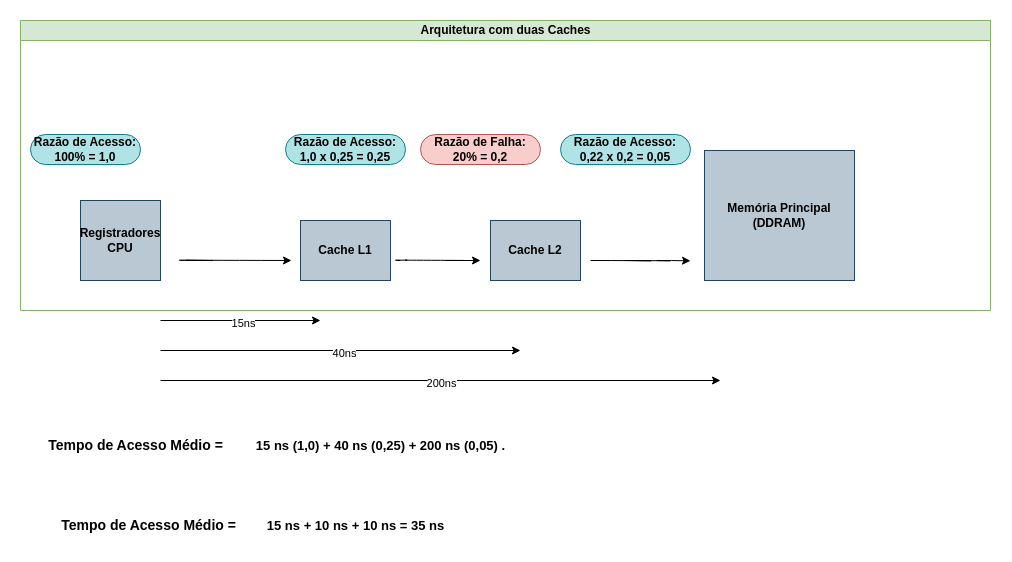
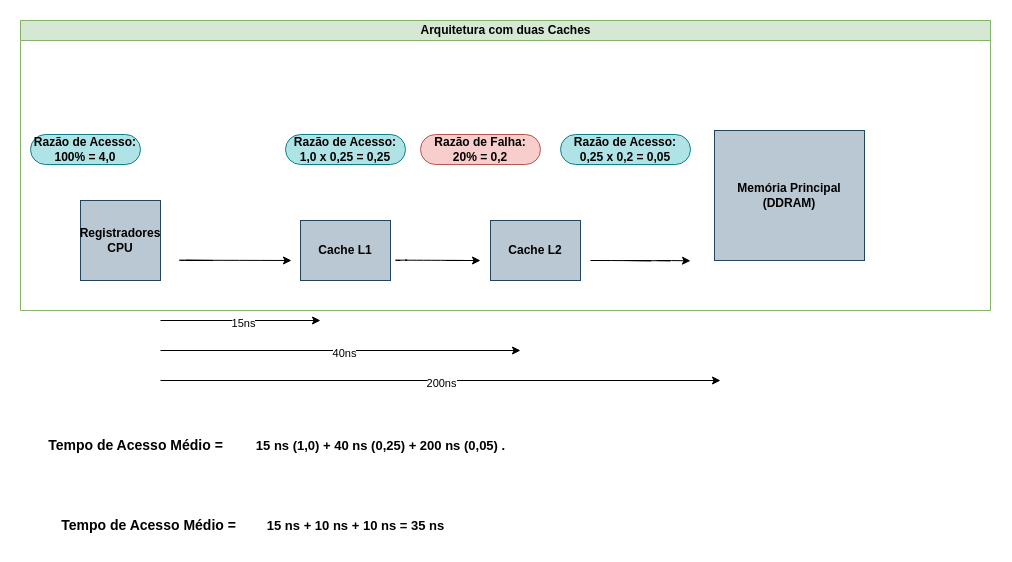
(86, 150) -> (86, 150)
(626, 150) -> (626, 150)
(780, 216) -> (790, 196)
